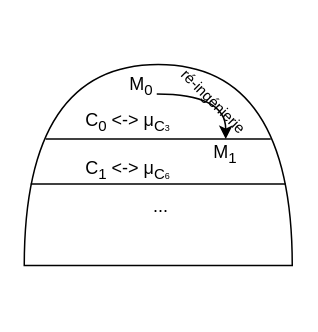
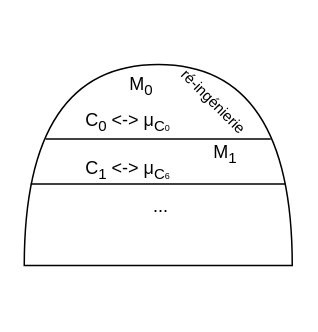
(199, 99) -> none
(128, 122) -> (128, 122)
